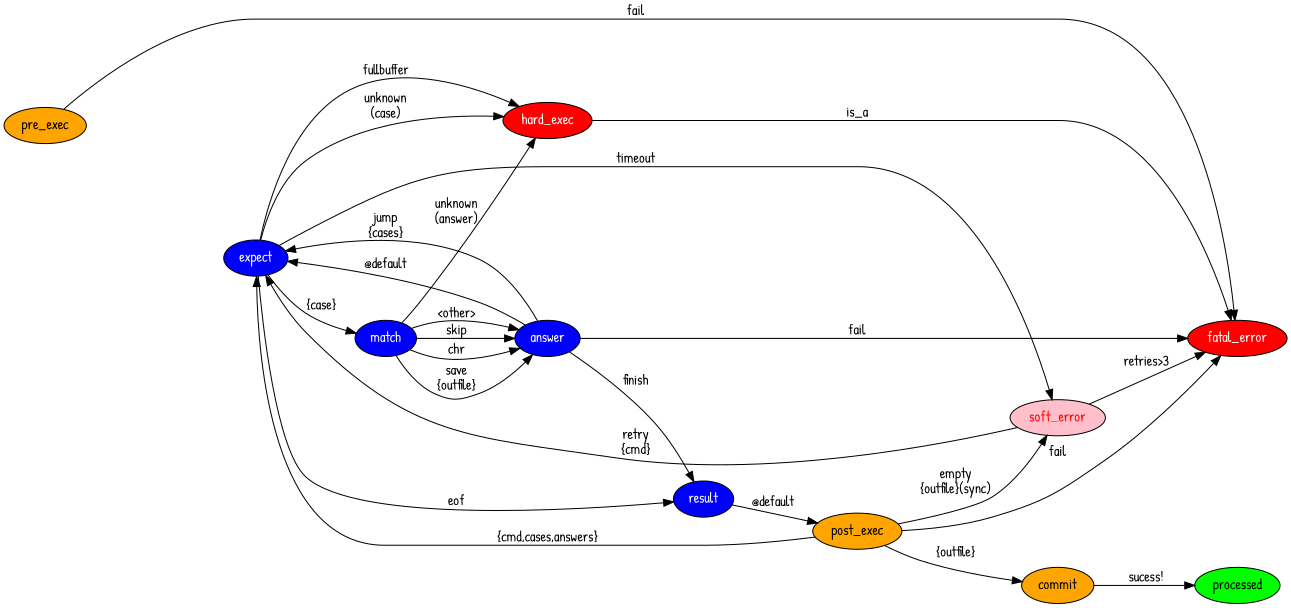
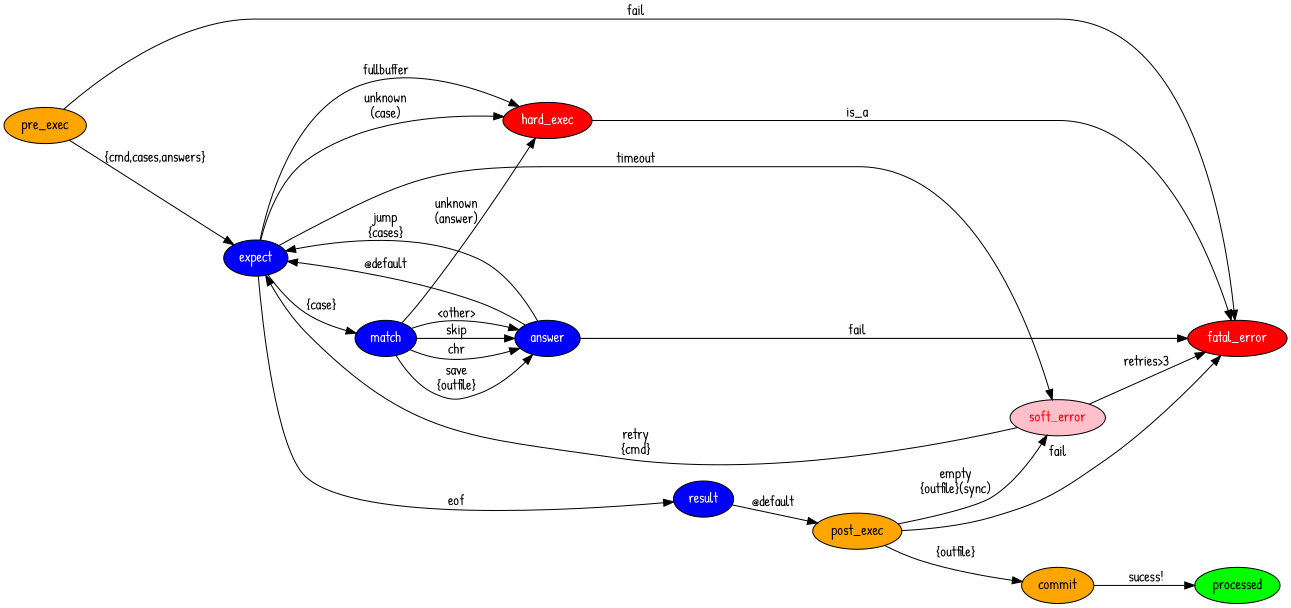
(637, 405) -> none
(442, 545) -> (147, 190)
